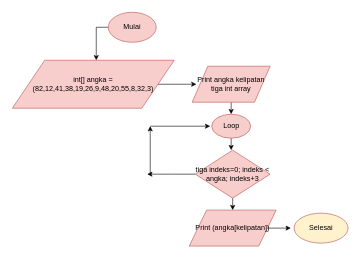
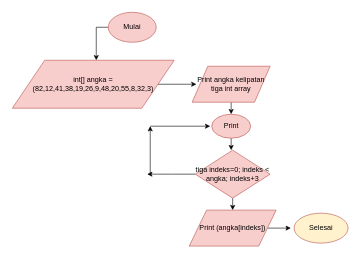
(232, 126) -> (232, 126)
(233, 228) -> (233, 228)
